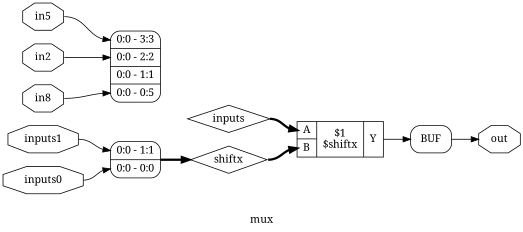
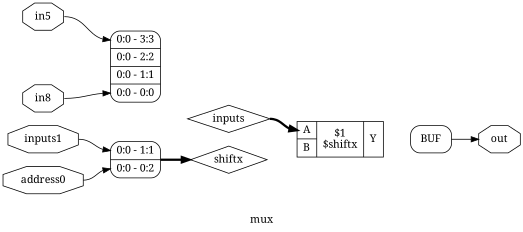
(43, 58) -> none
(135, 93) -> (135, 93)
(393, 139) -> none
(279, 156) -> none
(135, 168) -> (135, 168)
(43, 180) -> (43, 180)
